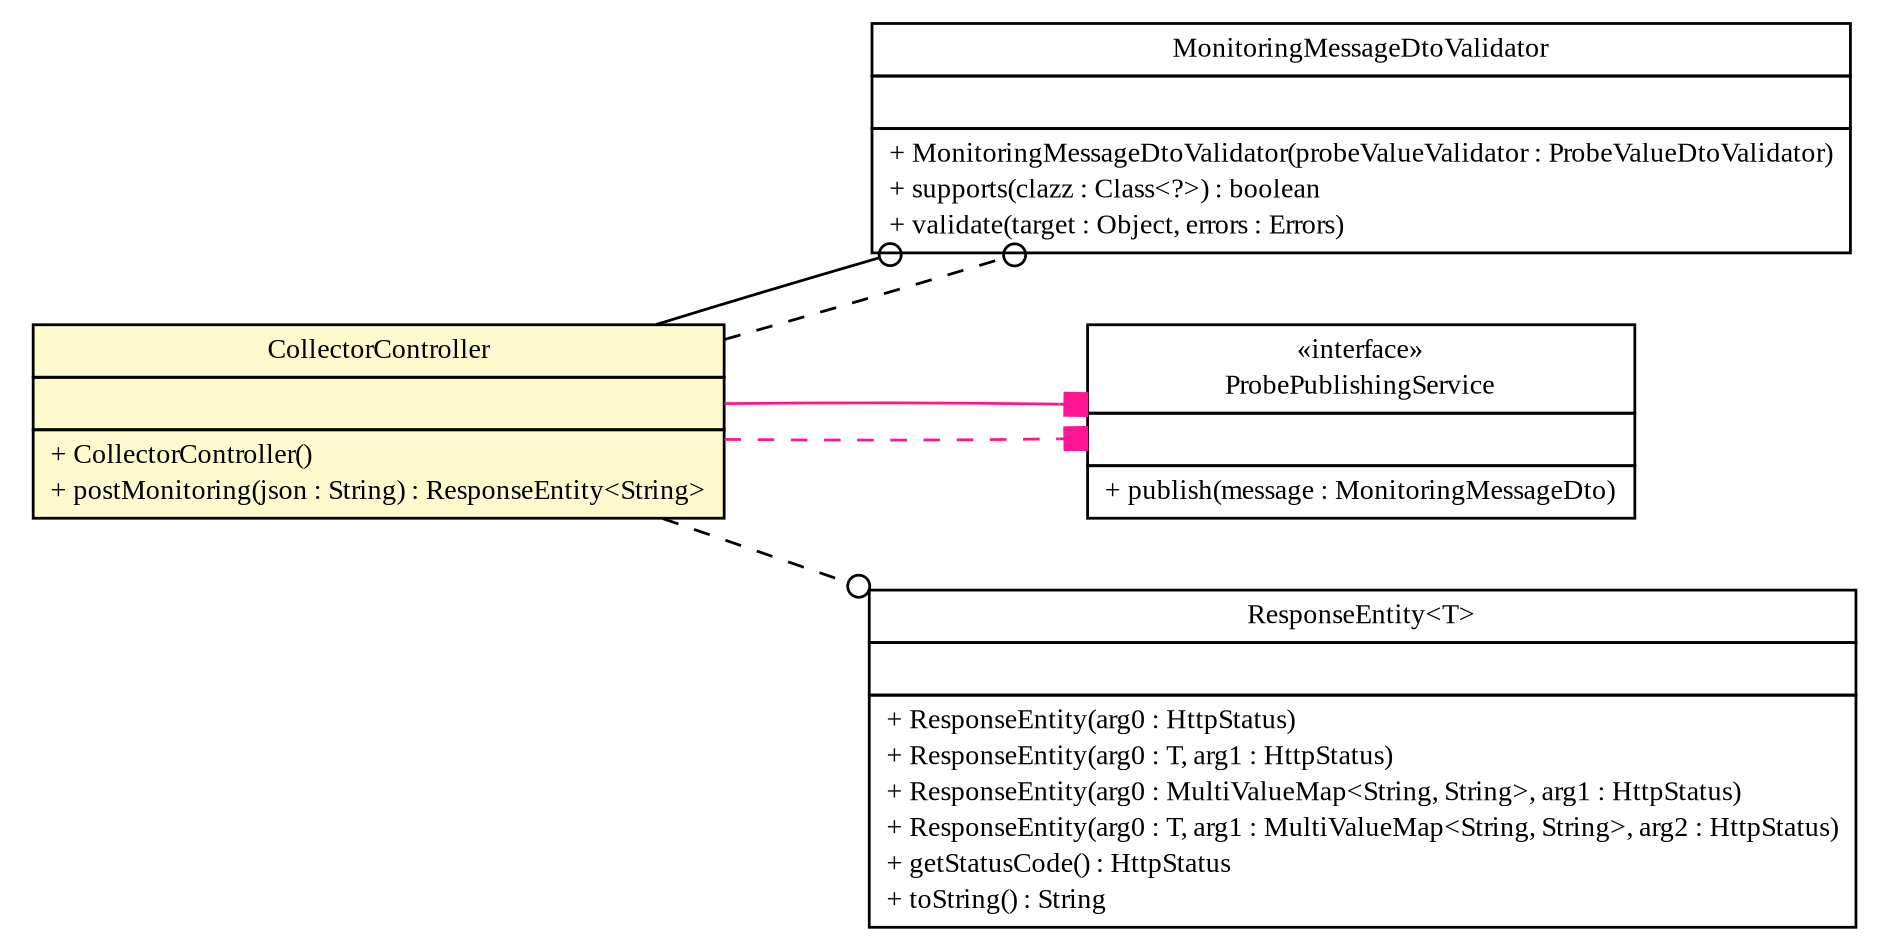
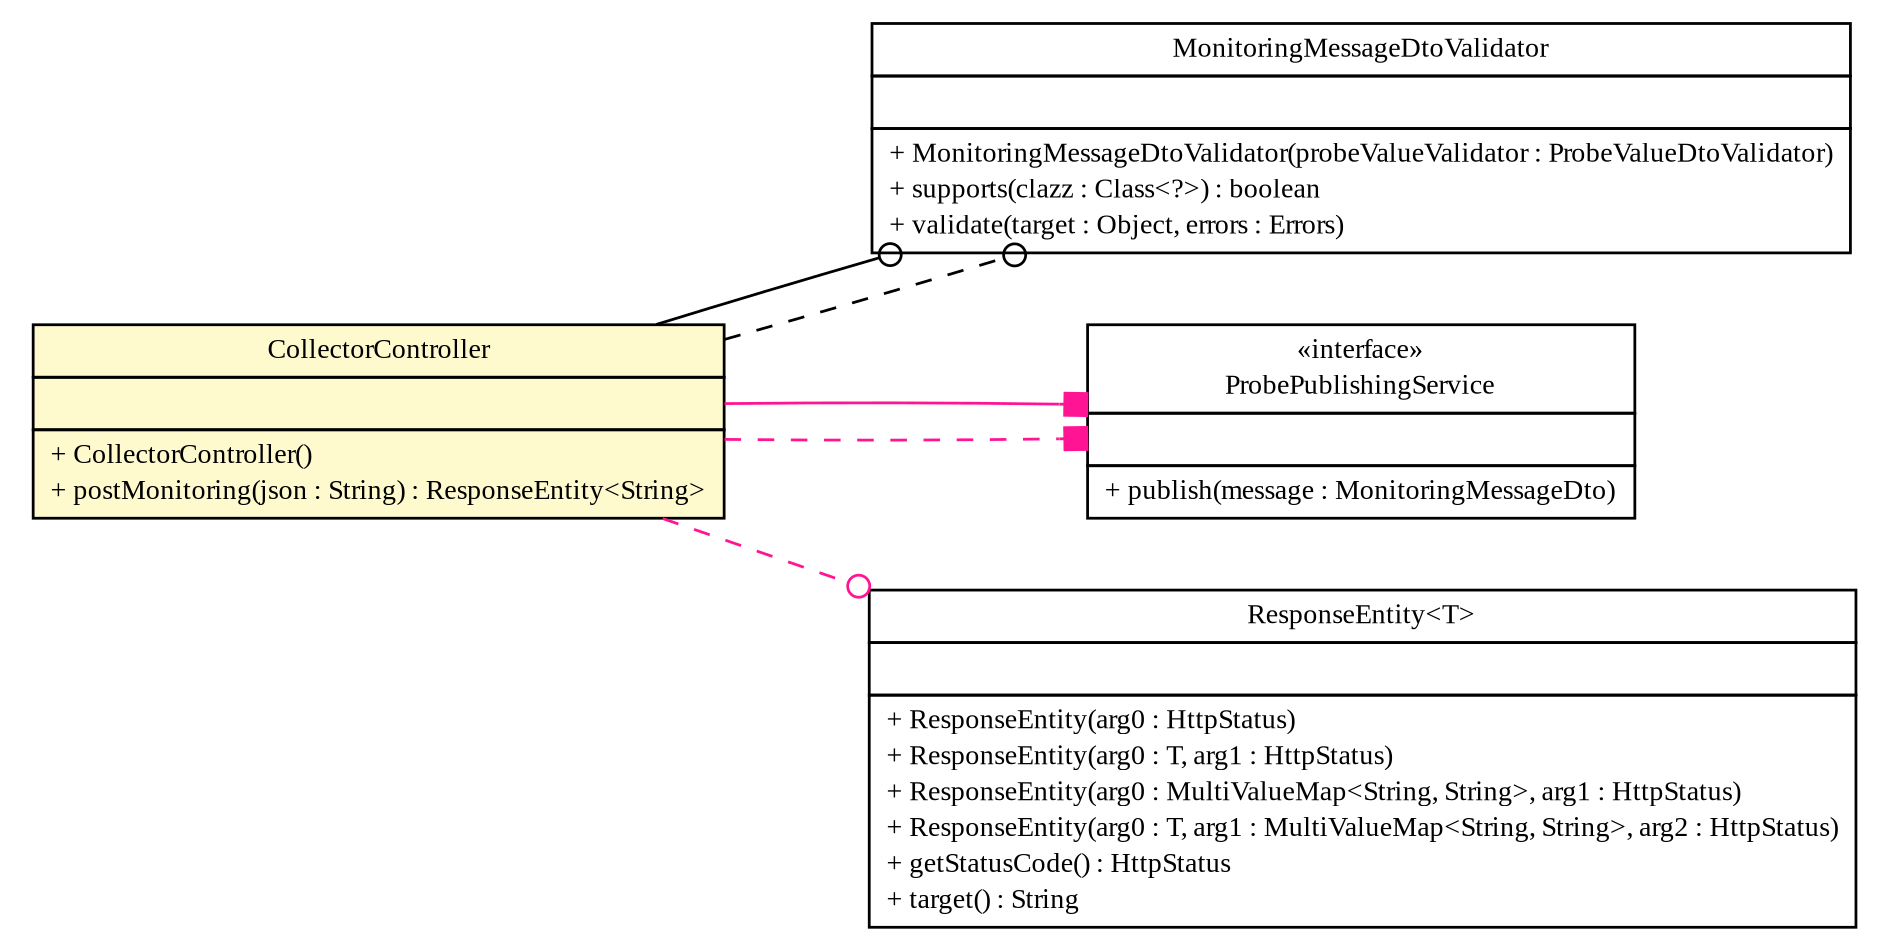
(755, 550) -> (755, 550)
(998, 900) -> (984, 900)
